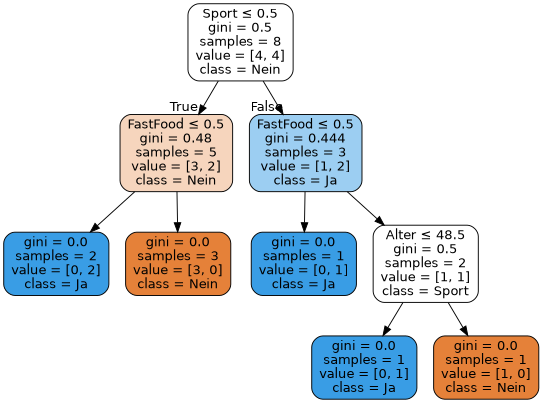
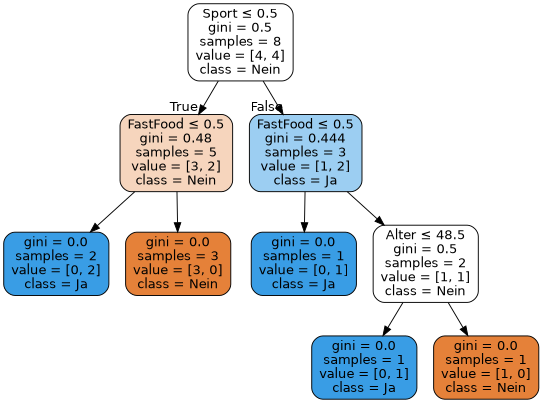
(426, 291) -> (426, 291)
